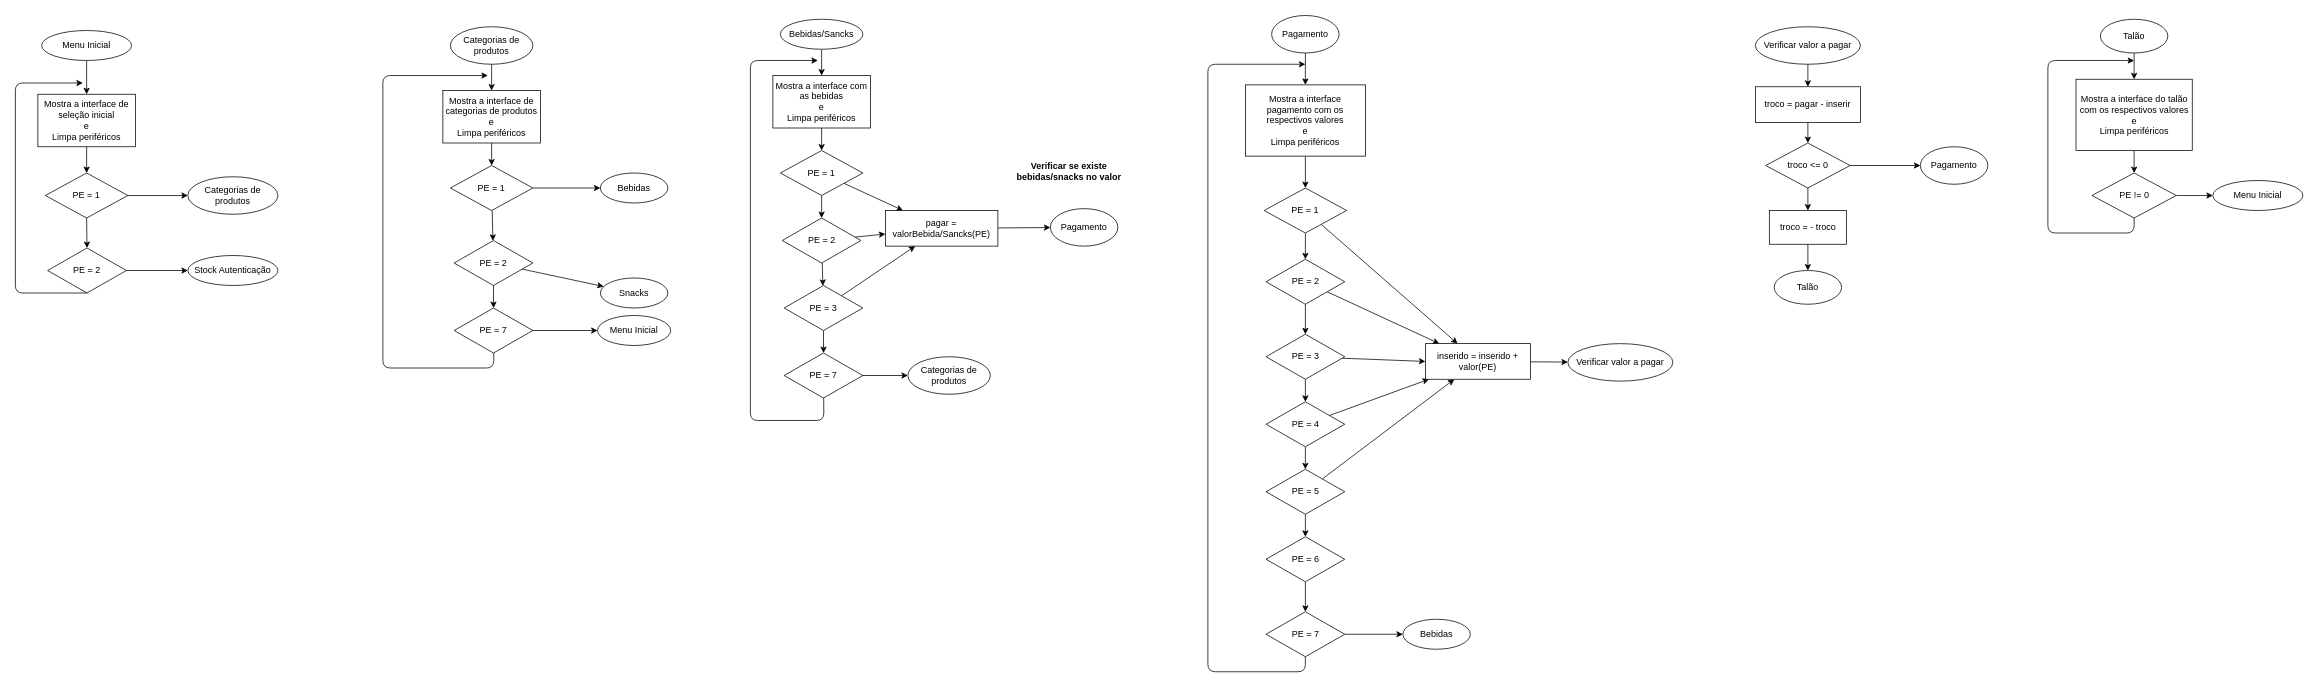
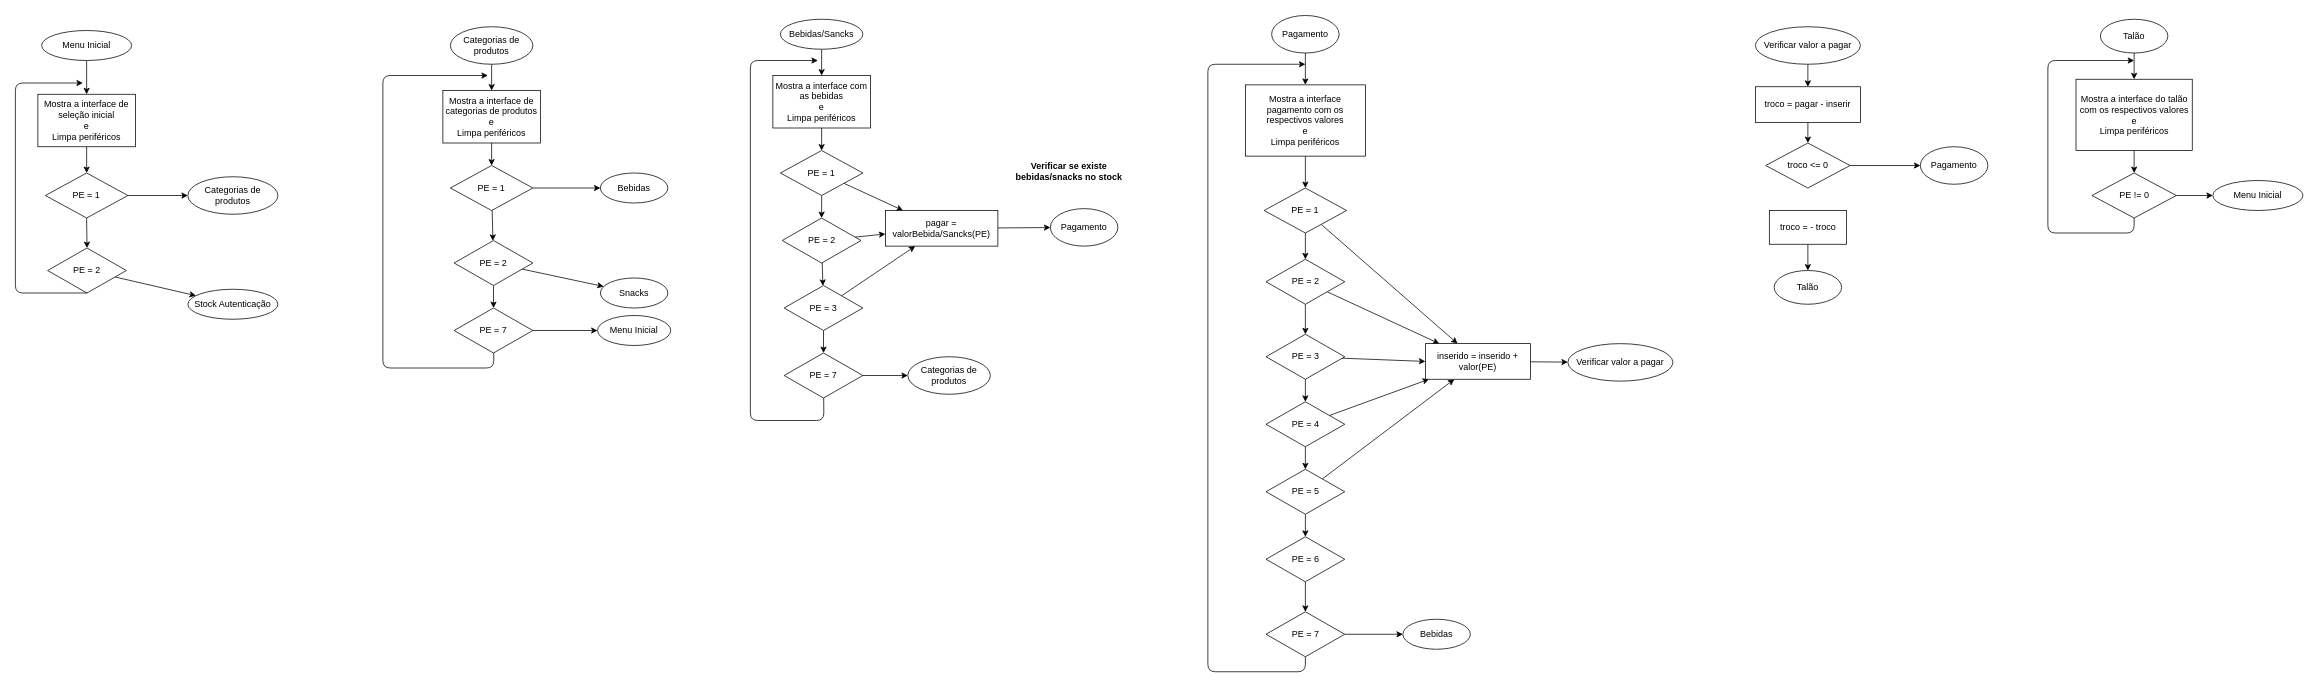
(1069, 171) -> (1069, 171)
(1808, 204) -> none
(233, 270) -> (233, 304)
